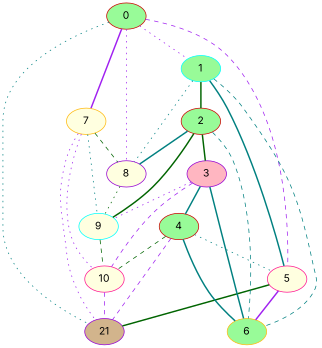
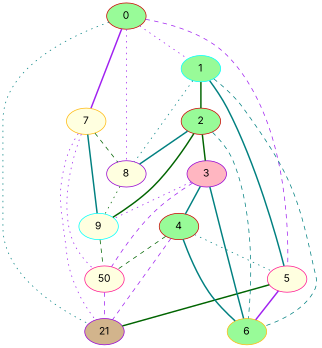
(92, 174) -> (92, 174)
(104, 279) -> (104, 279)
